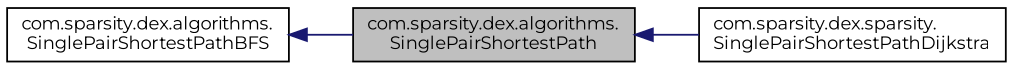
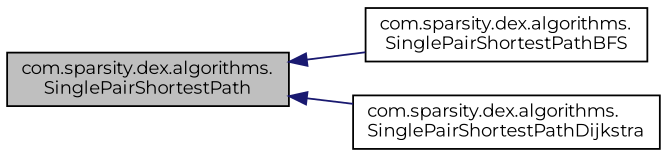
(330, 35) -> (336, 56)
(852, 35) -> (506, 122)
